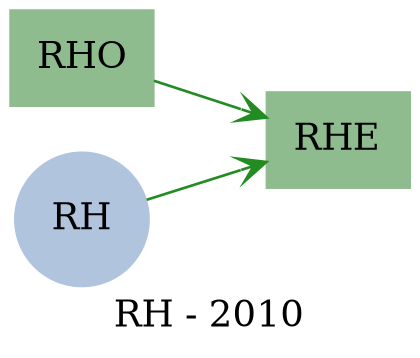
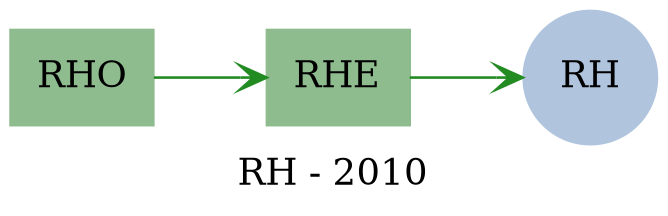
(194, 185) -> (453, 78)
